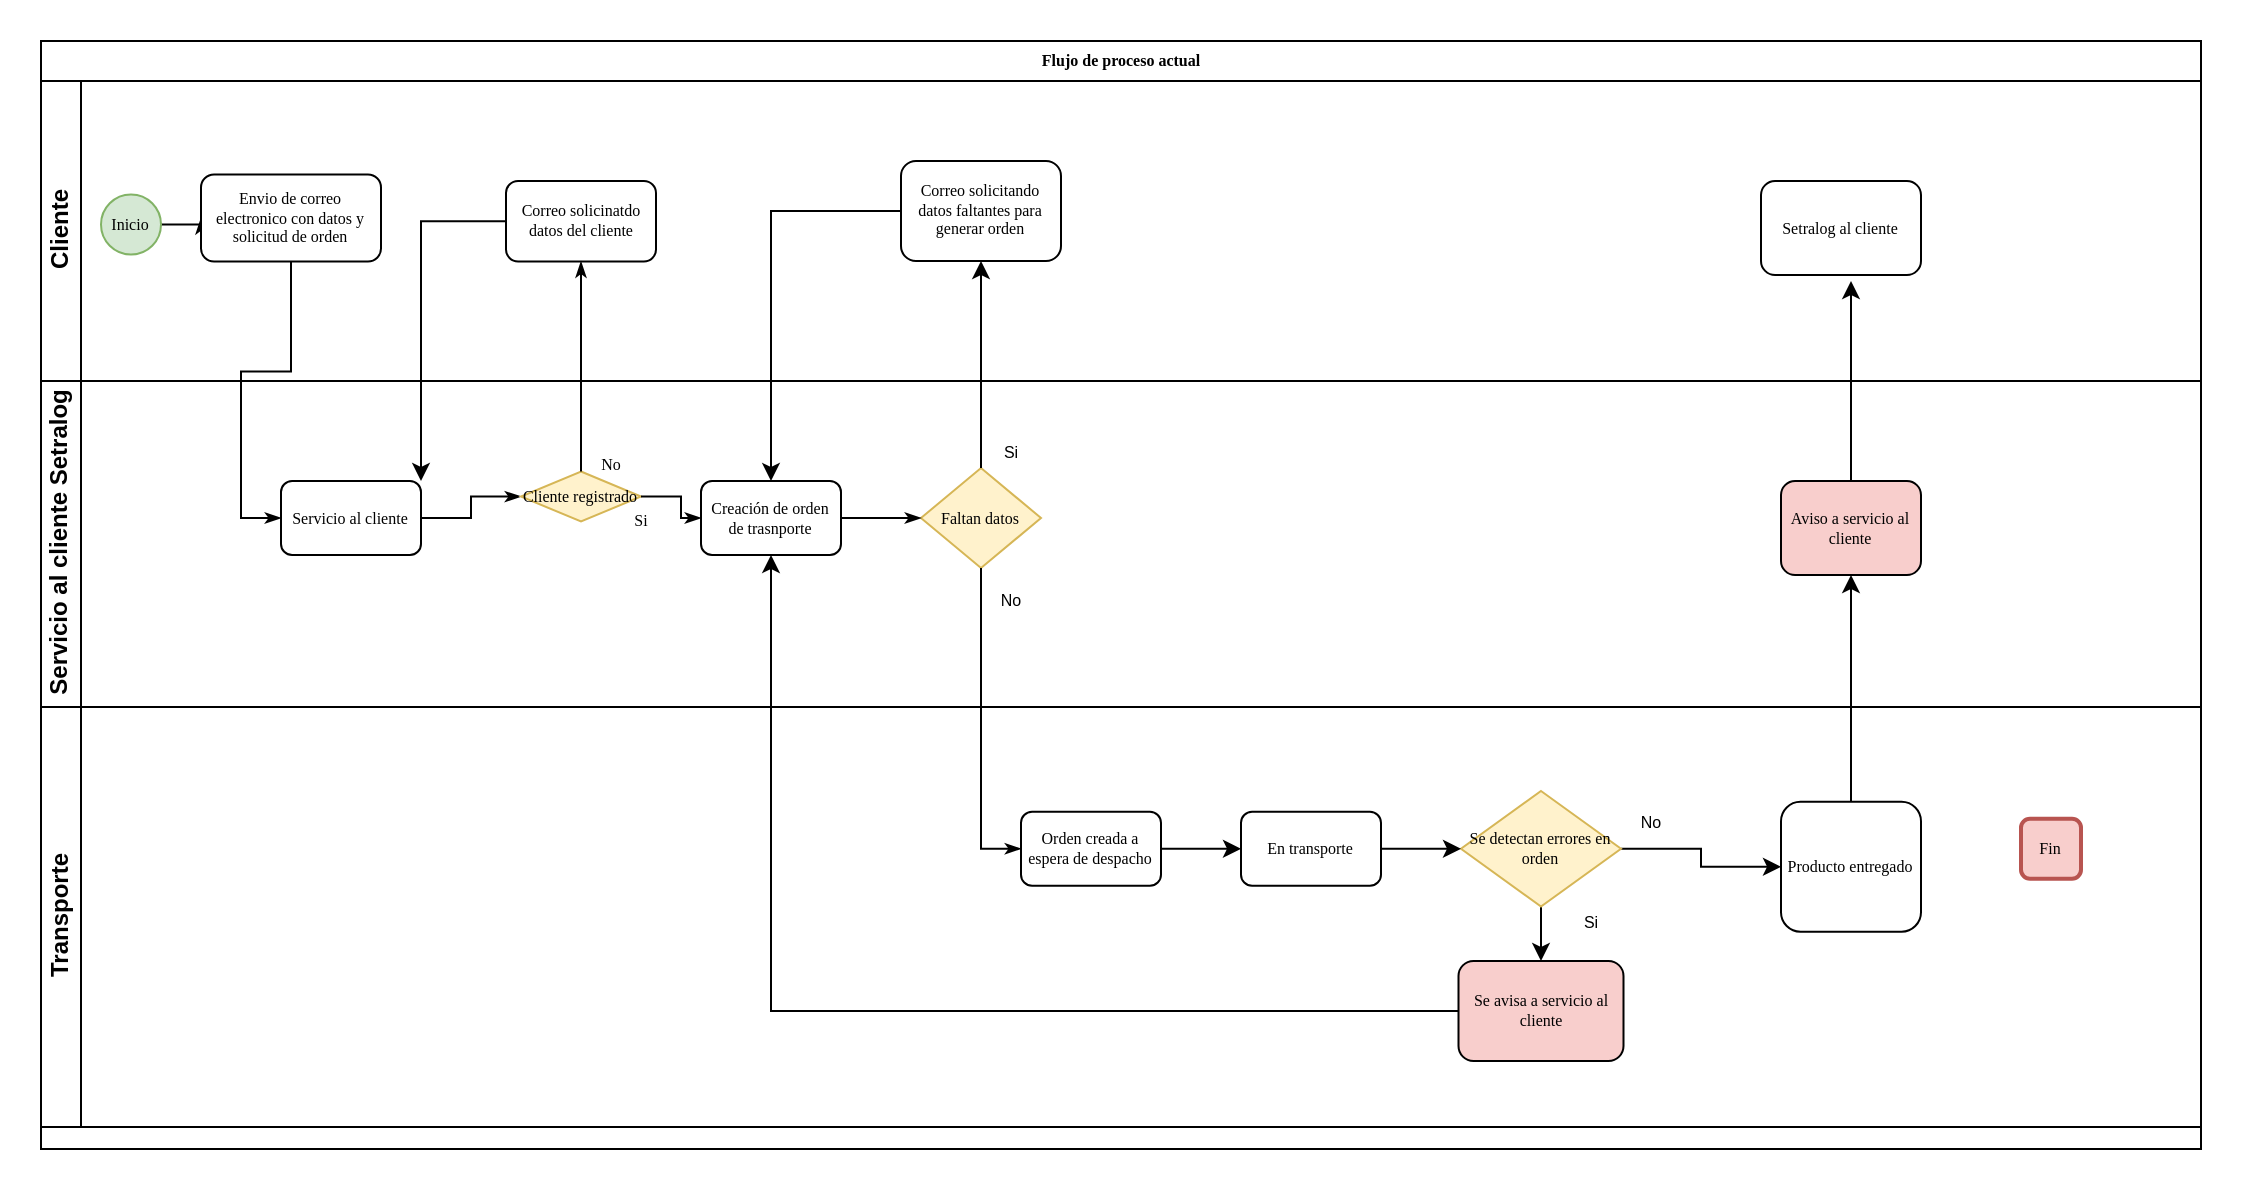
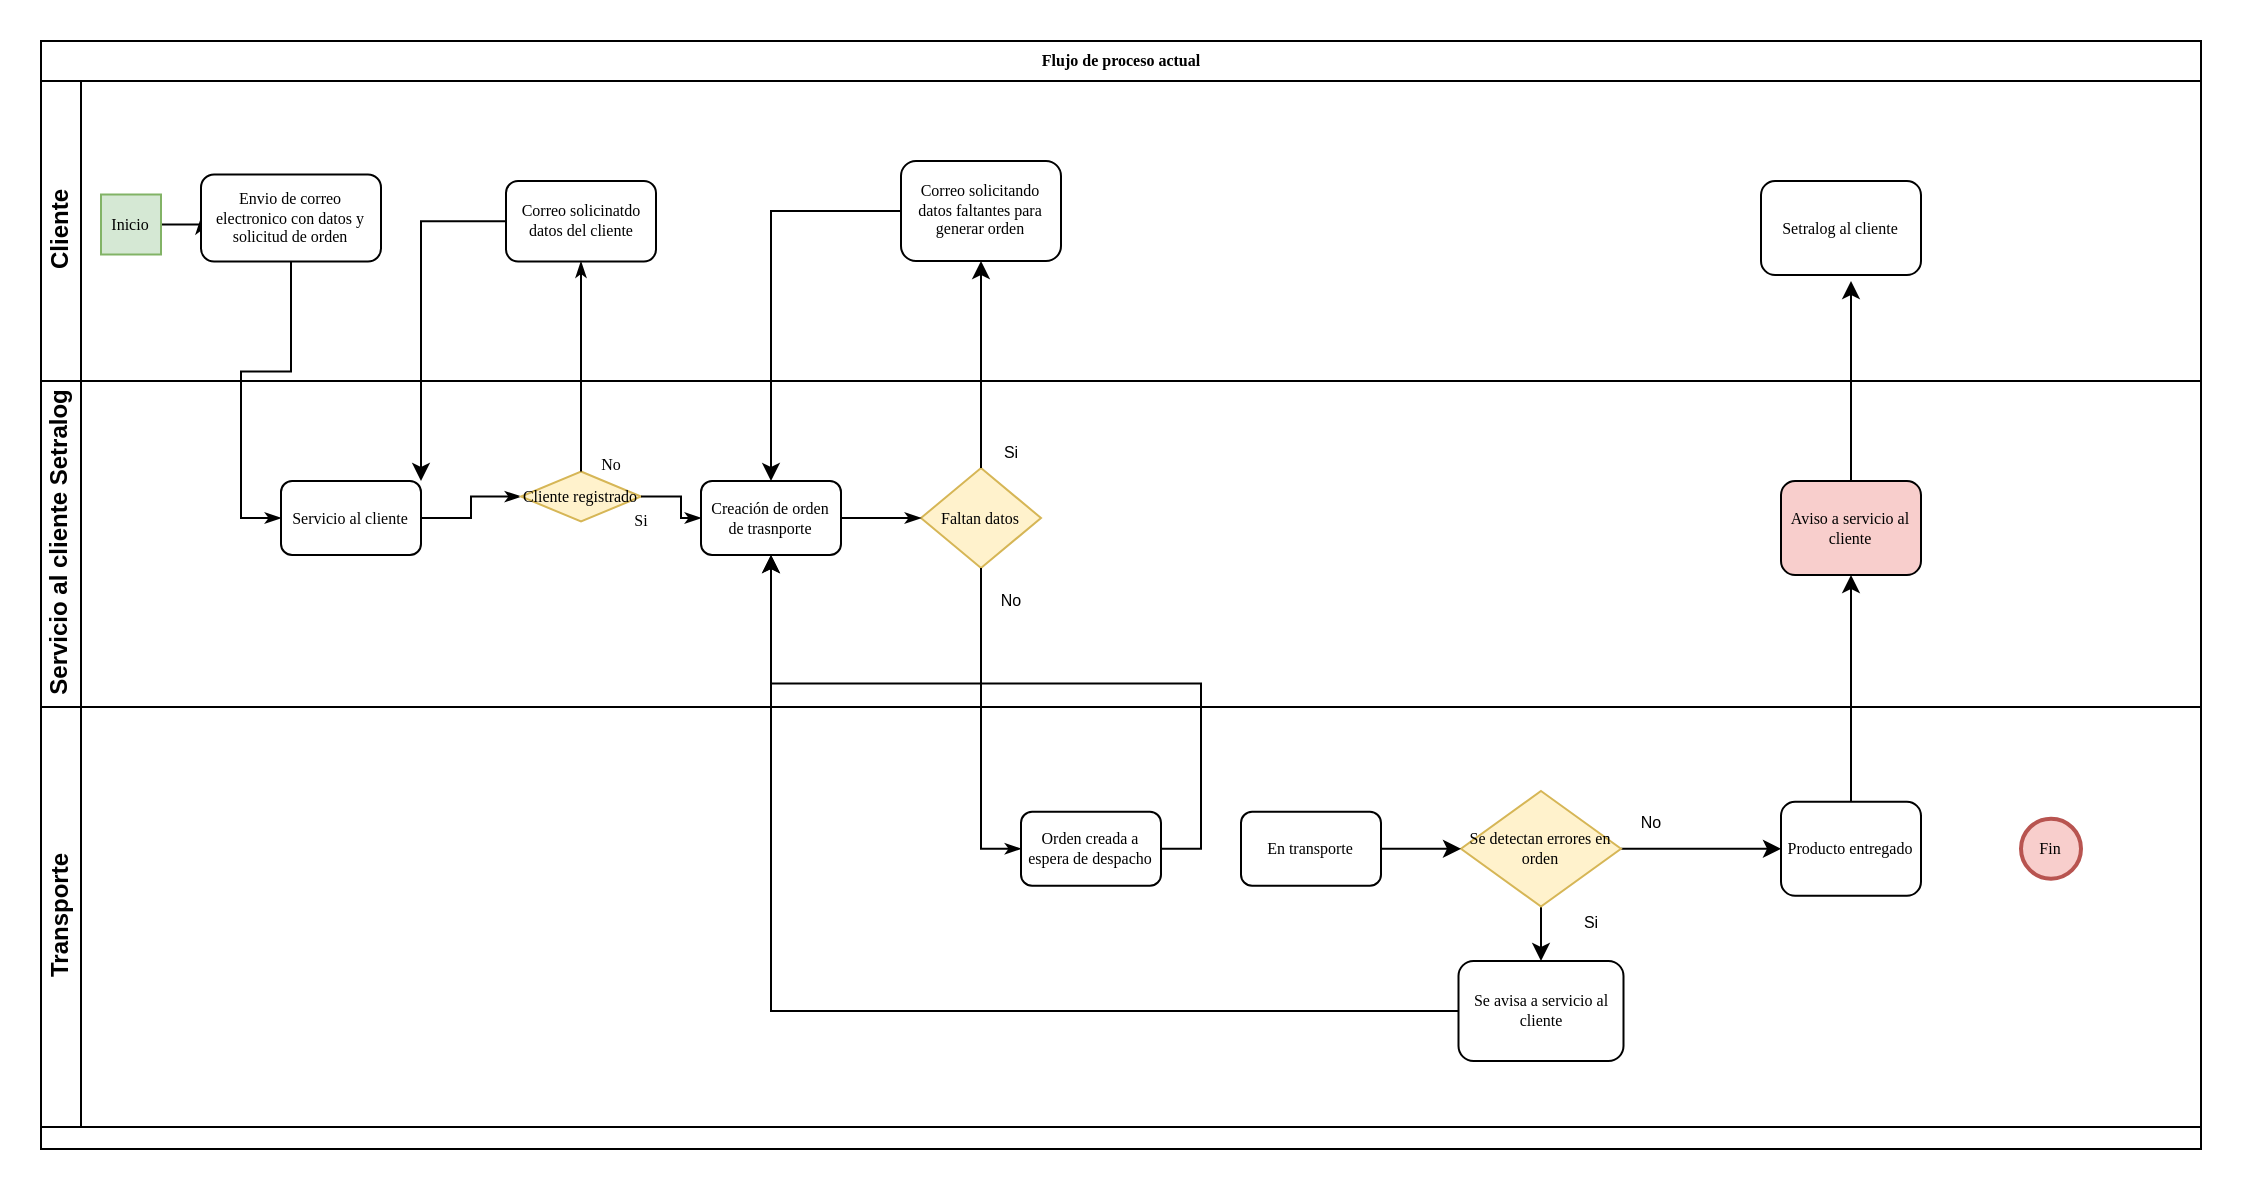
(131, 225) -> (131, 225)
(1213, 849) -> (998, 683)
(2051, 849) -> (2051, 849)
(1851, 867) -> (1851, 849)
(1541, 1011) -> (1541, 1011)
